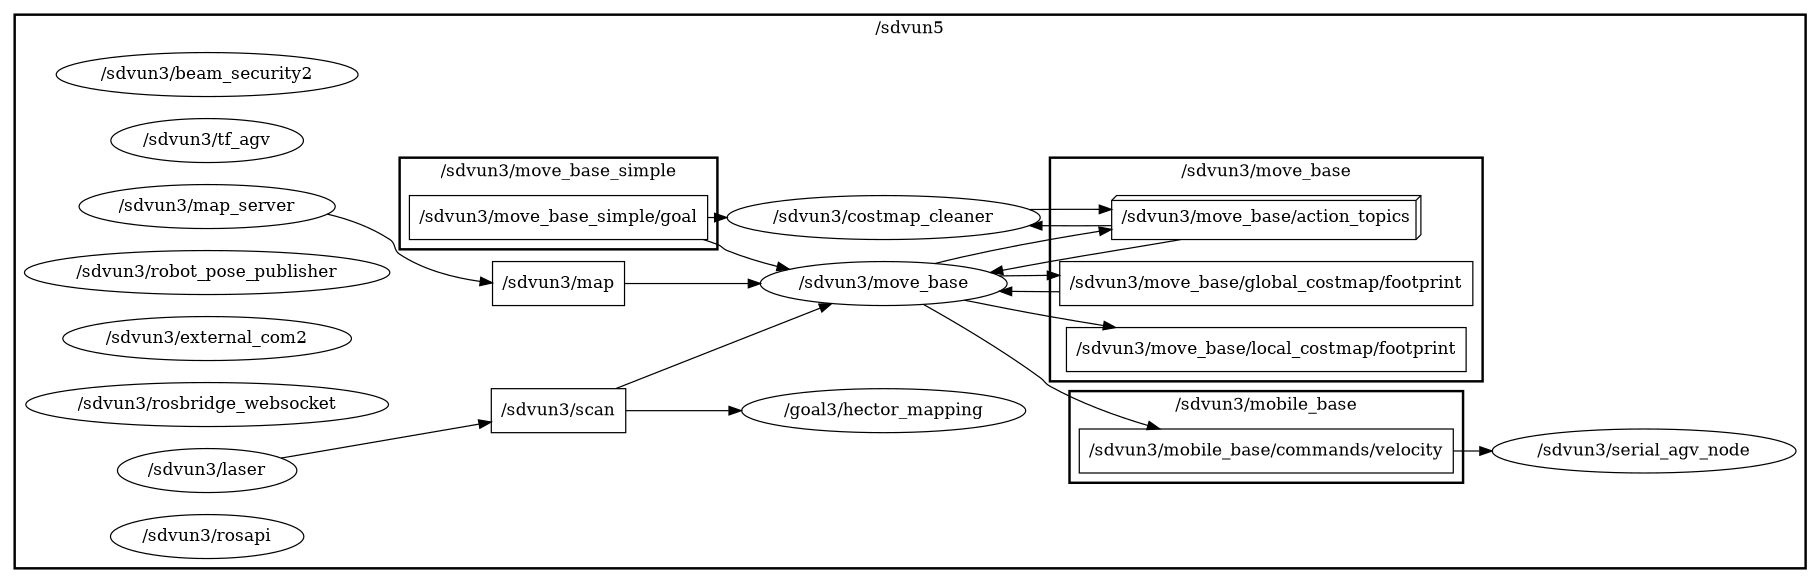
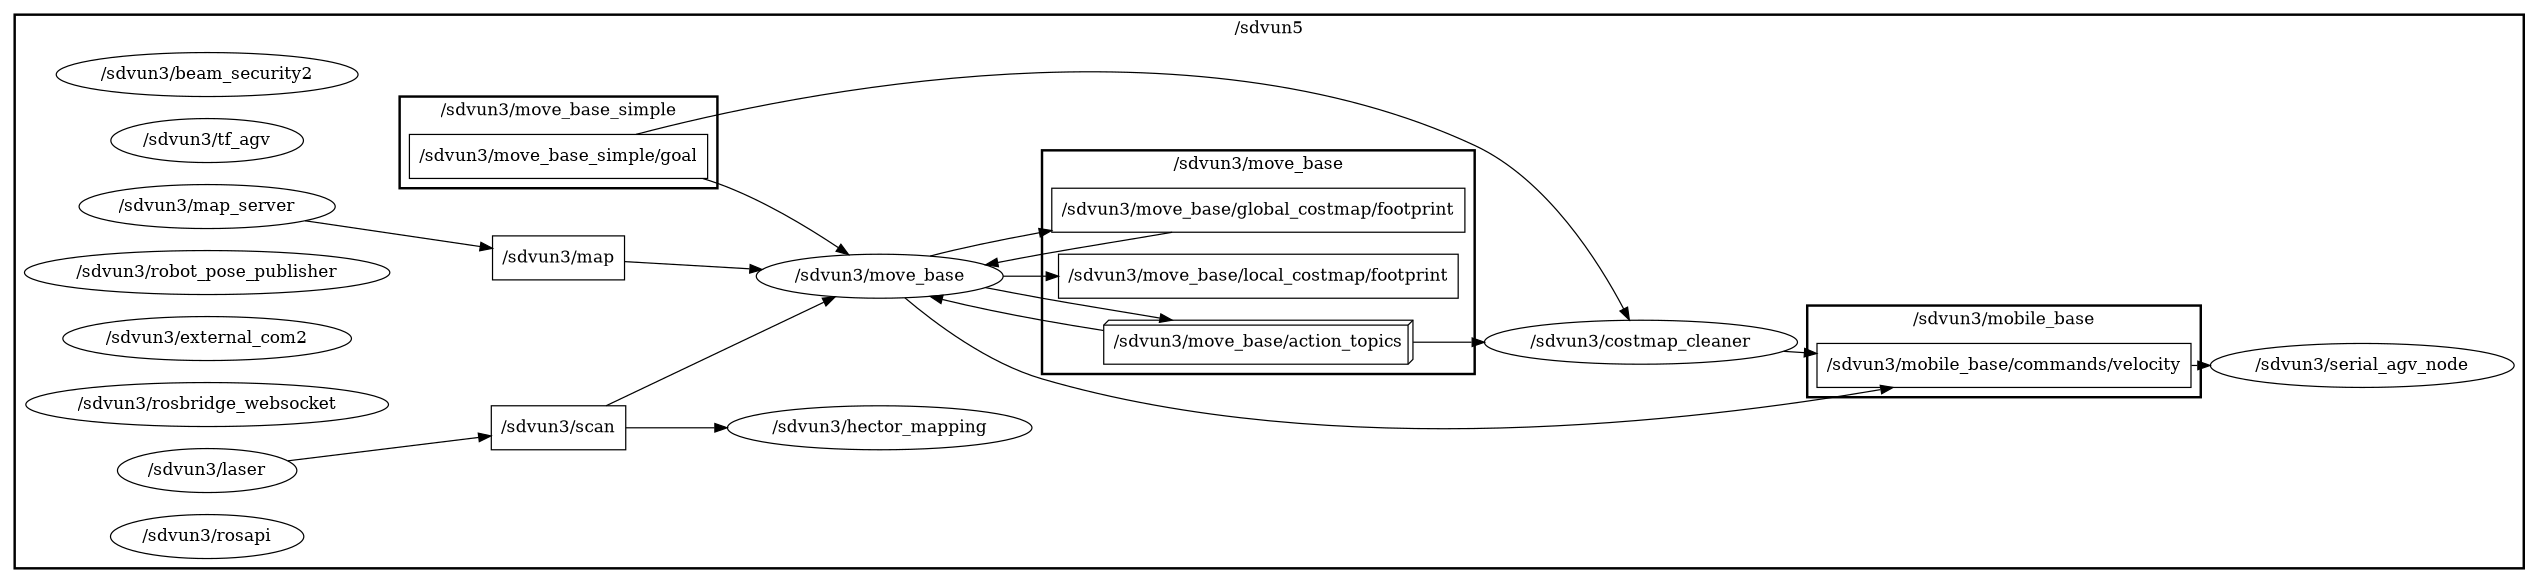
(1064, 209) -> (1794, 352)
(884, 411) -> (880, 428)
